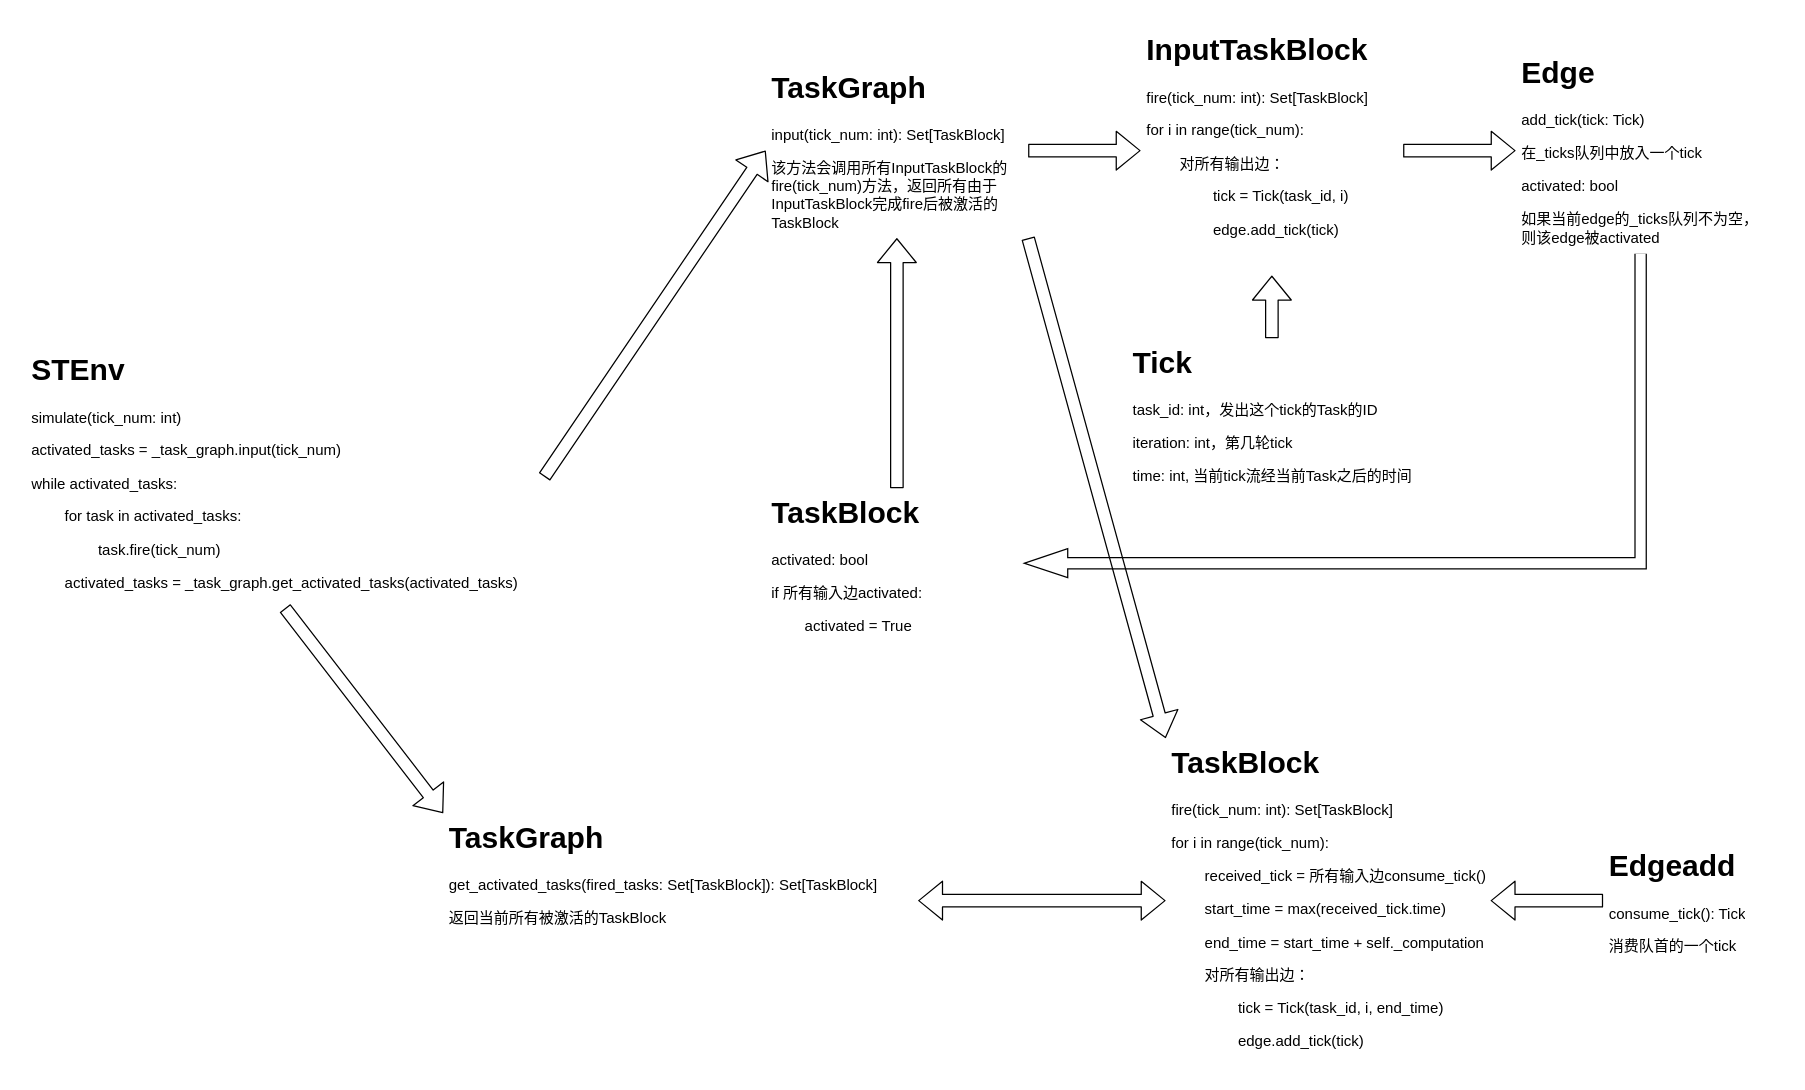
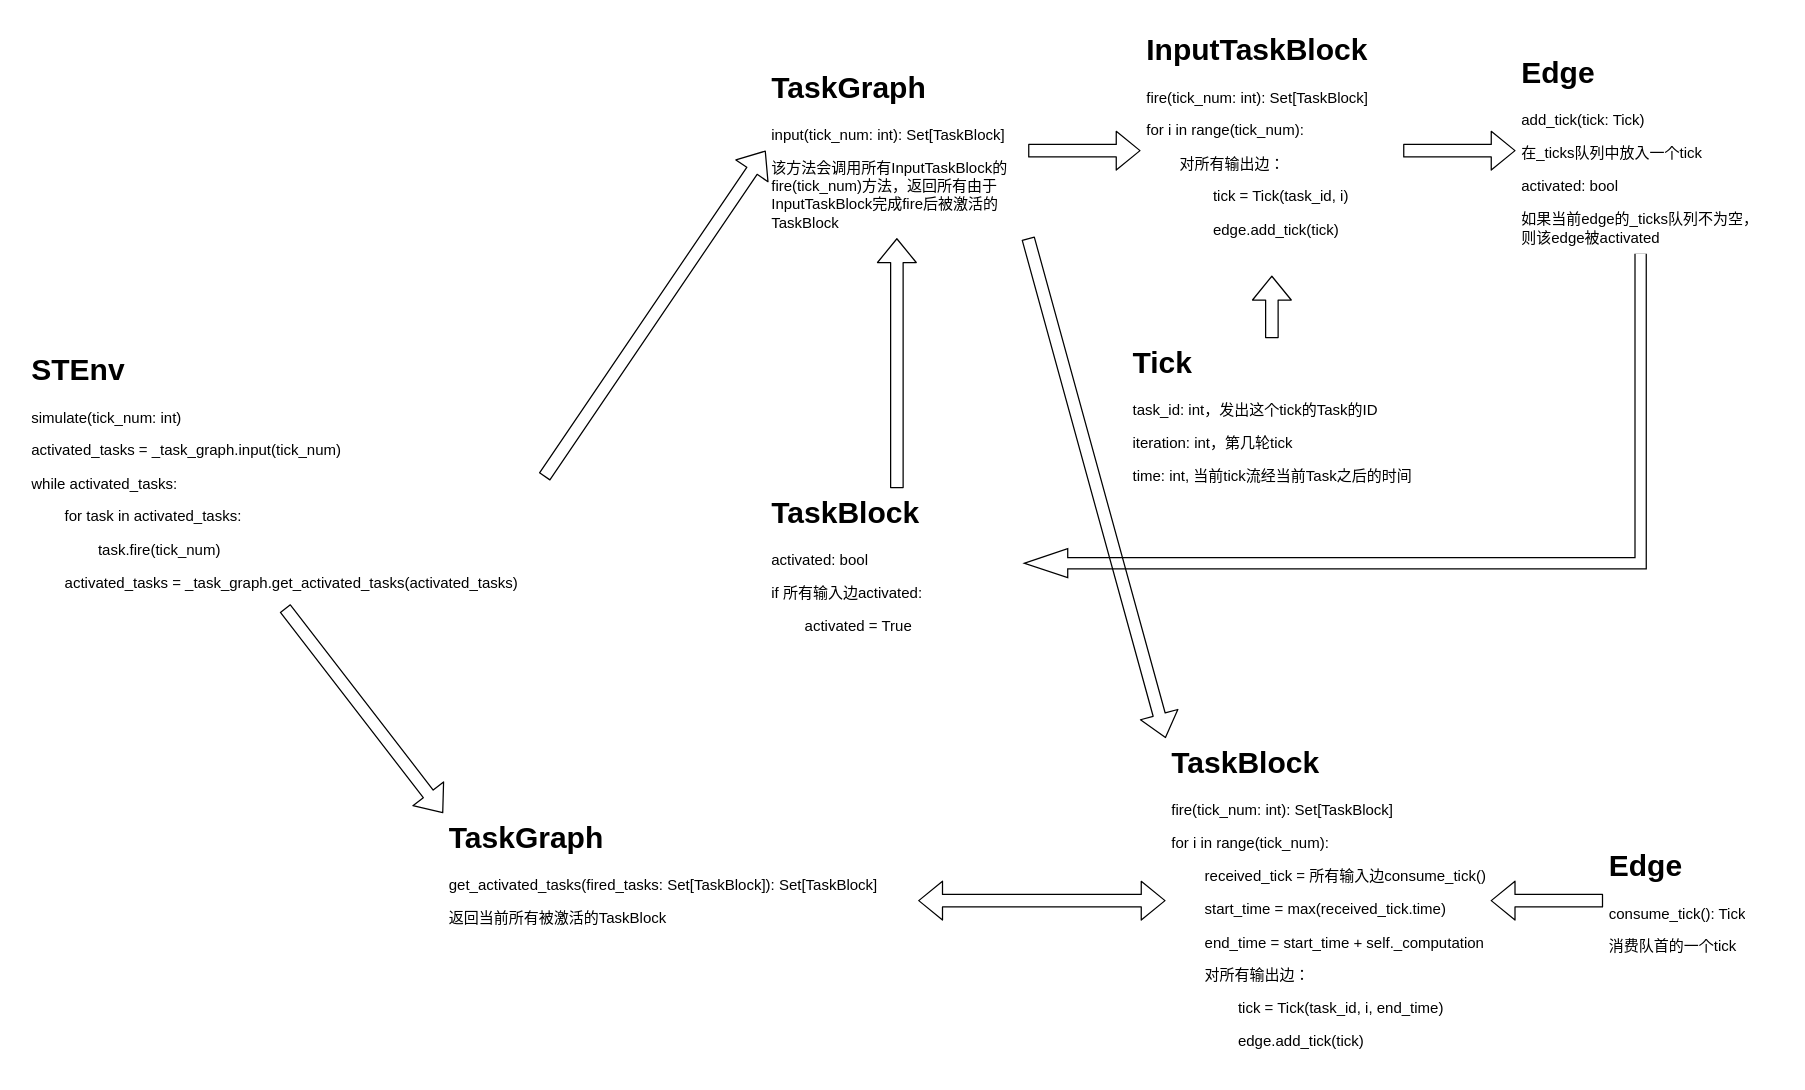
(1686, 856) -> (1686, 856)
